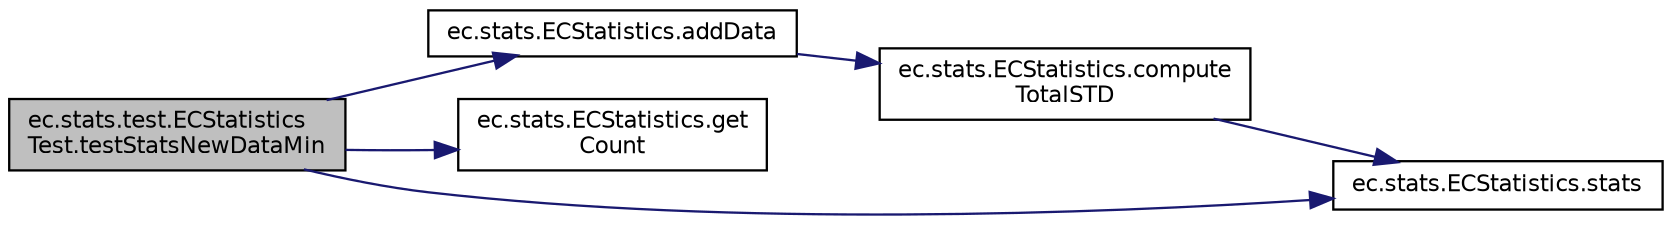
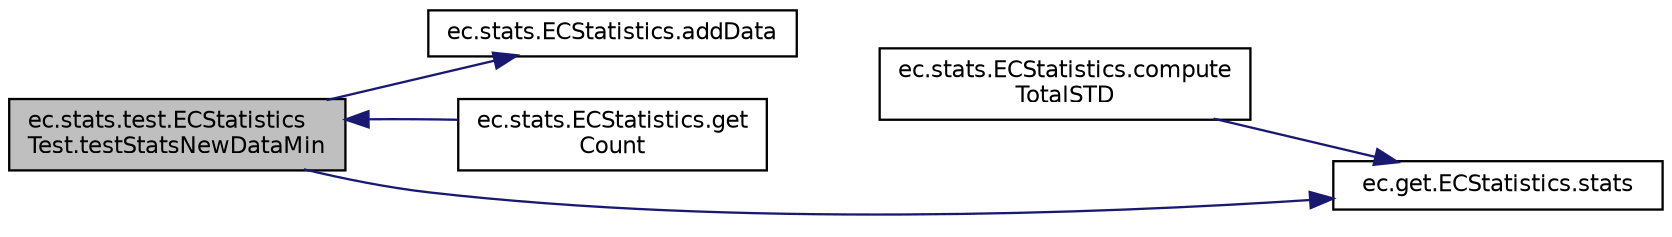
(827, 57) -> none
(390, 150) -> (413, 119)
(1498, 185) -> (1498, 185)
